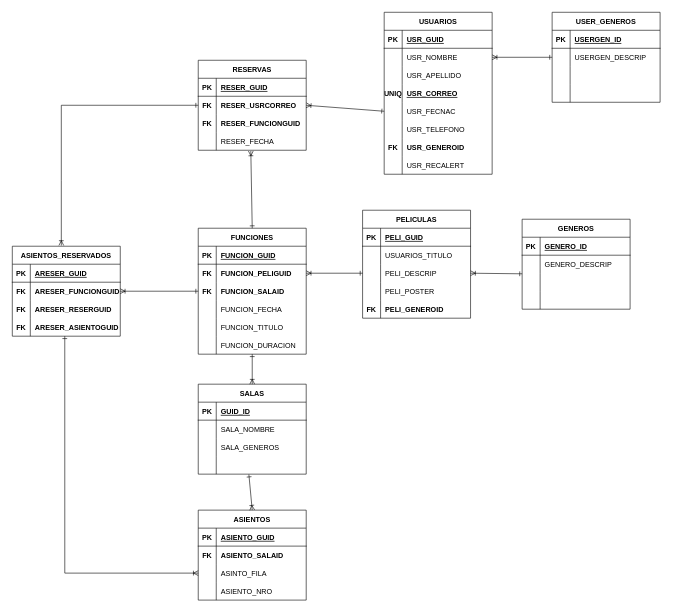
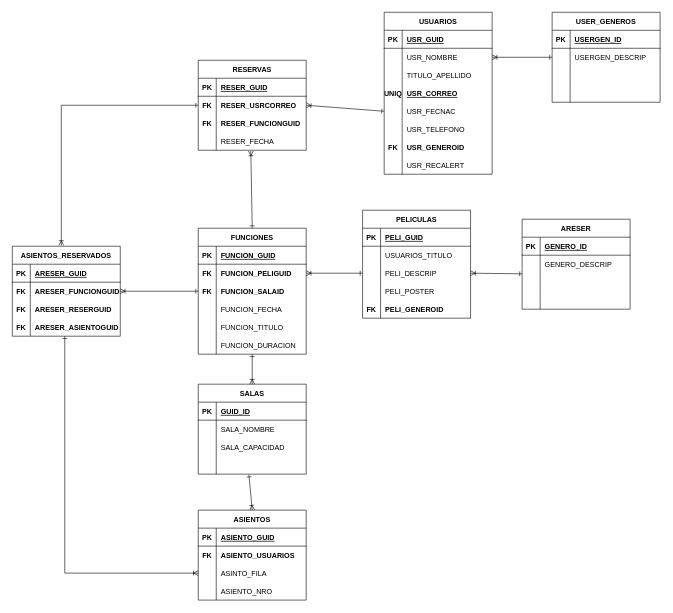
(431, 76) -> (437, 76)
(576, 229) -> (576, 229)
(245, 448) -> (249, 448)
(249, 556) -> (253, 556)
